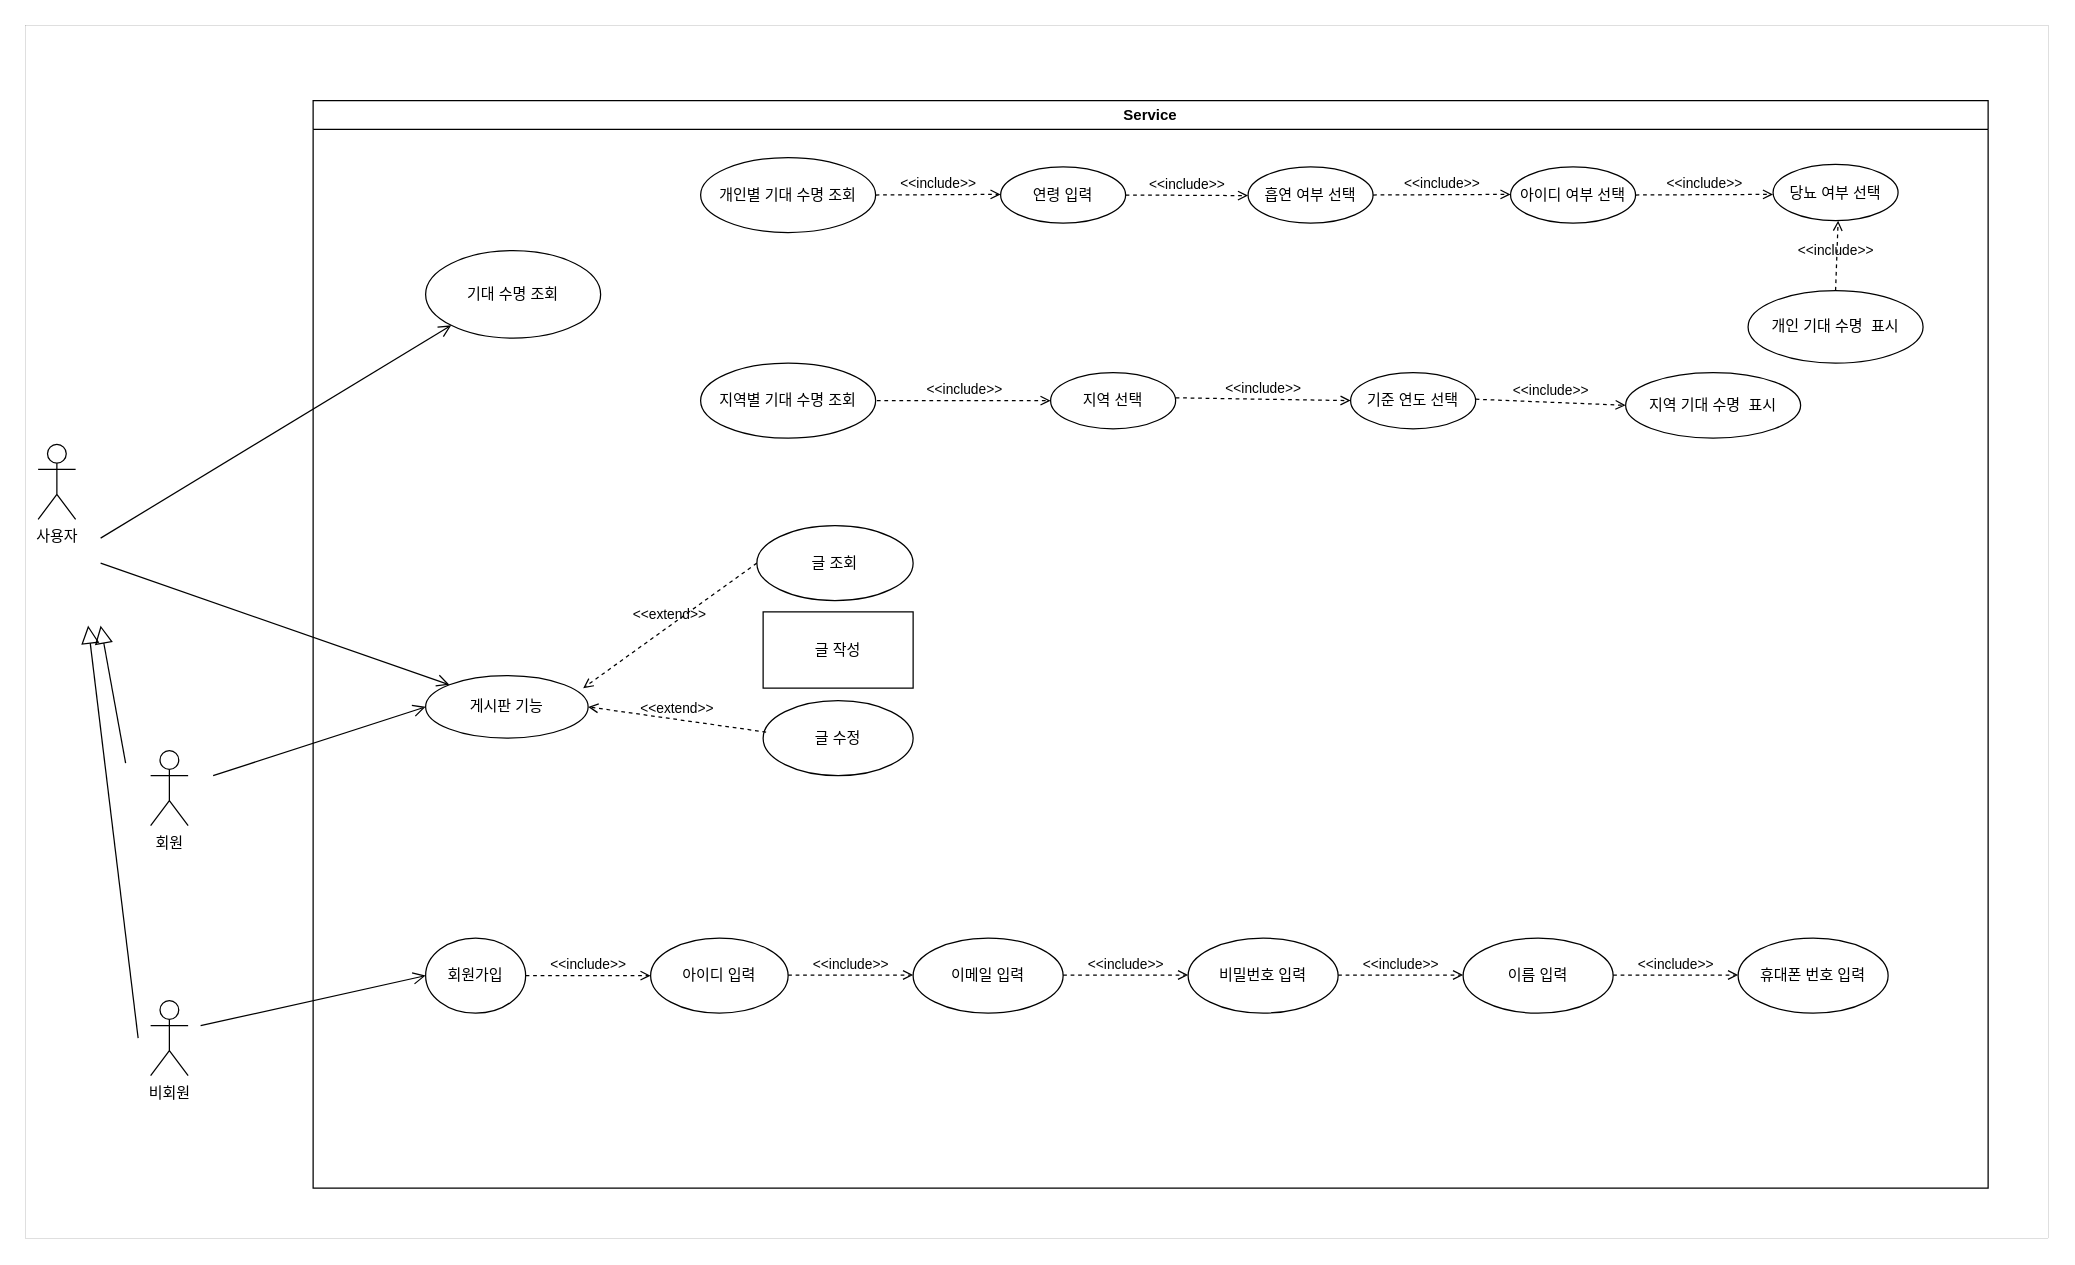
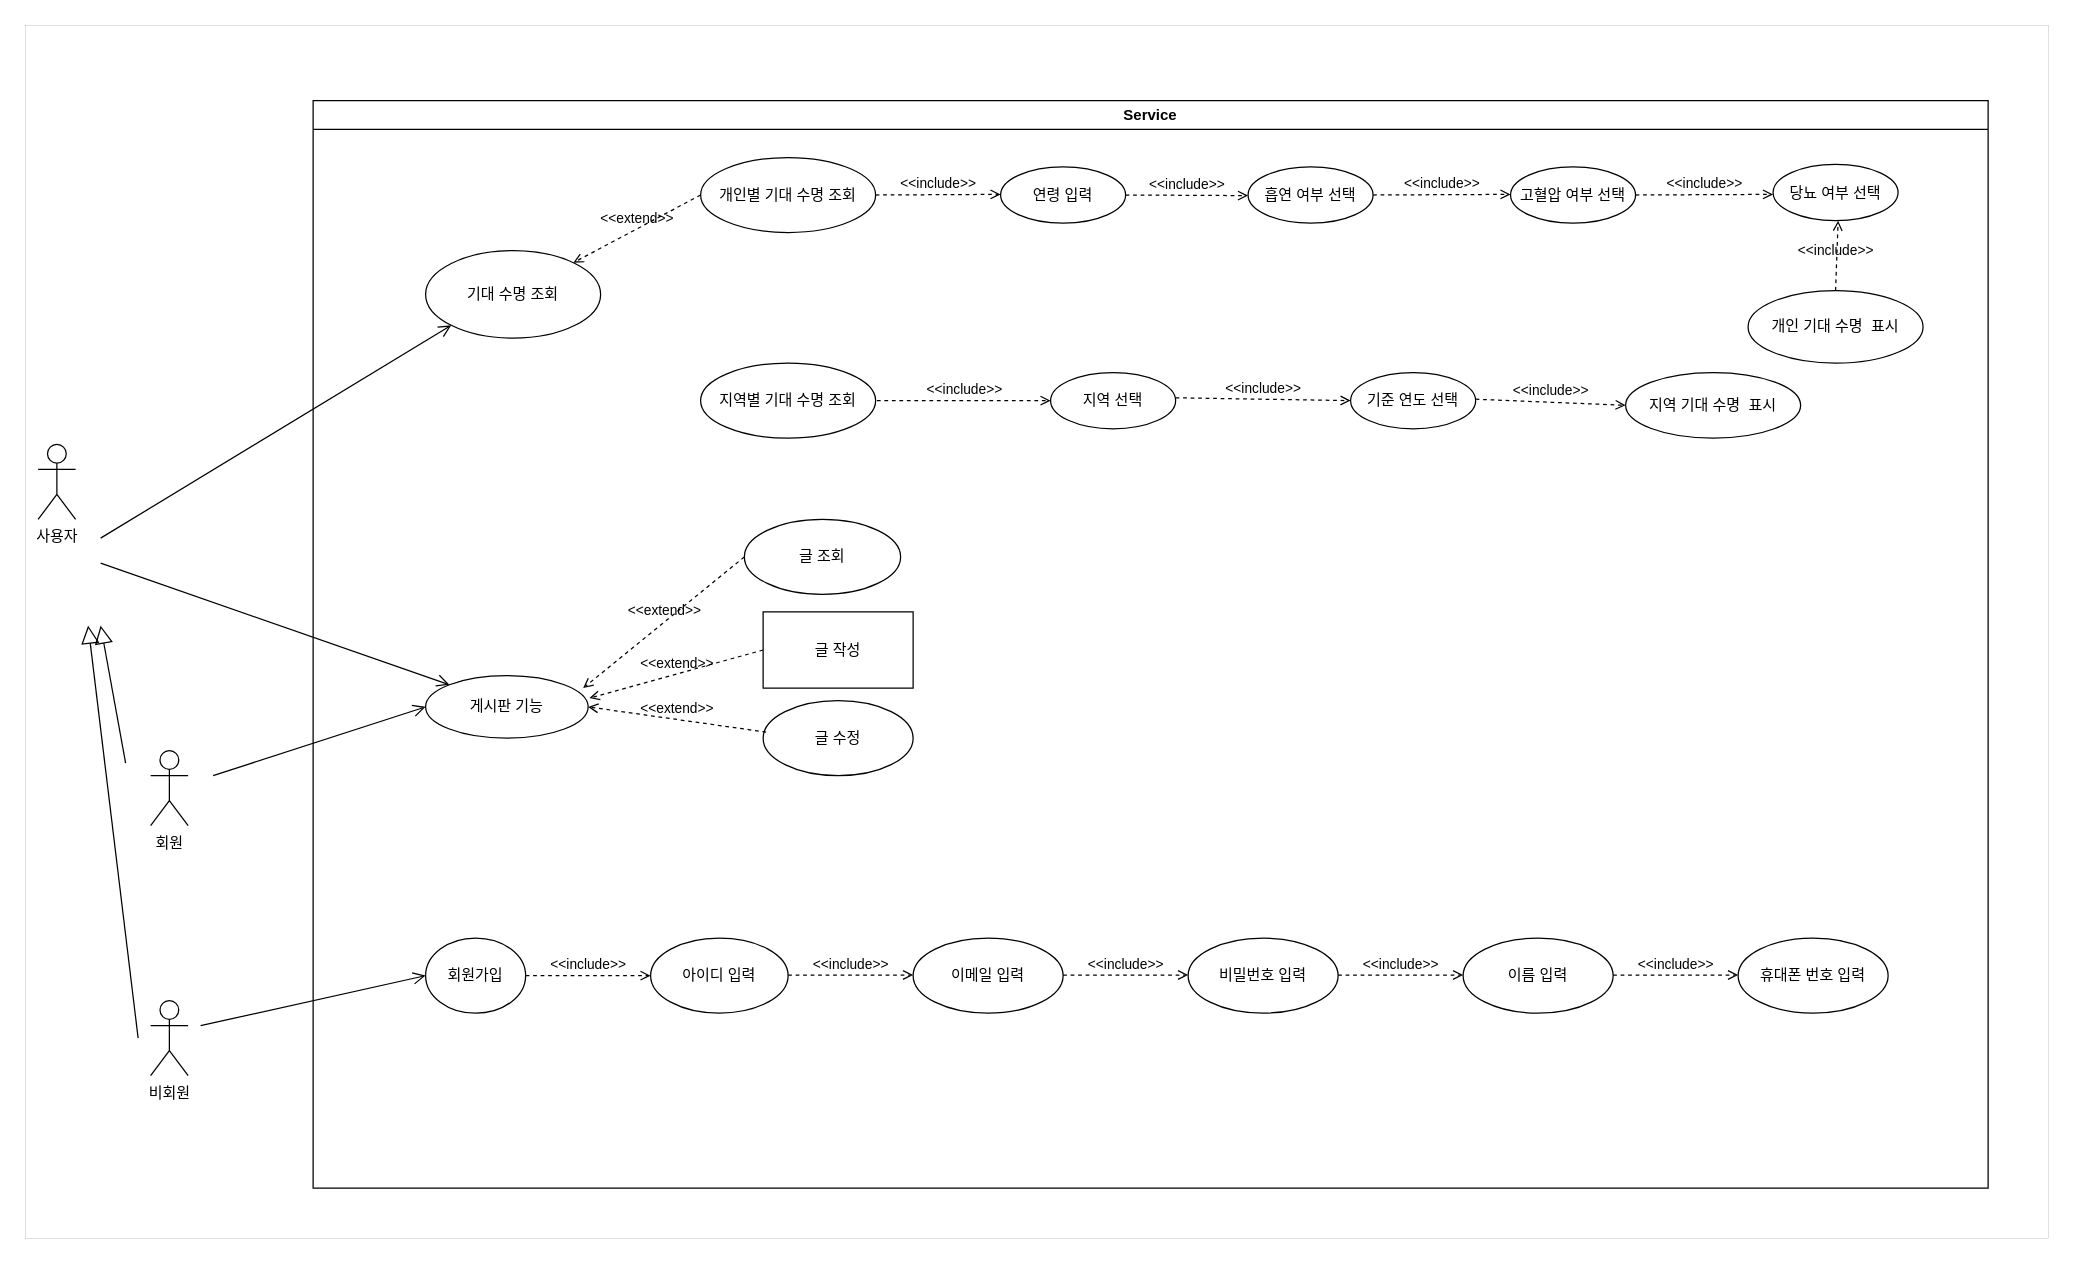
(1573, 196) -> (1573, 196)
none -> (639, 228)
(835, 563) -> (823, 557)
none -> (678, 674)
